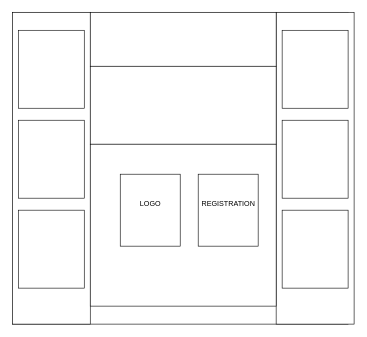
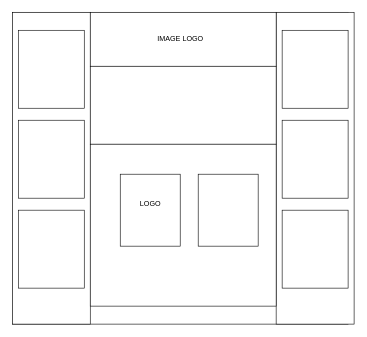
none -> (180, 39)
(228, 204) -> none
